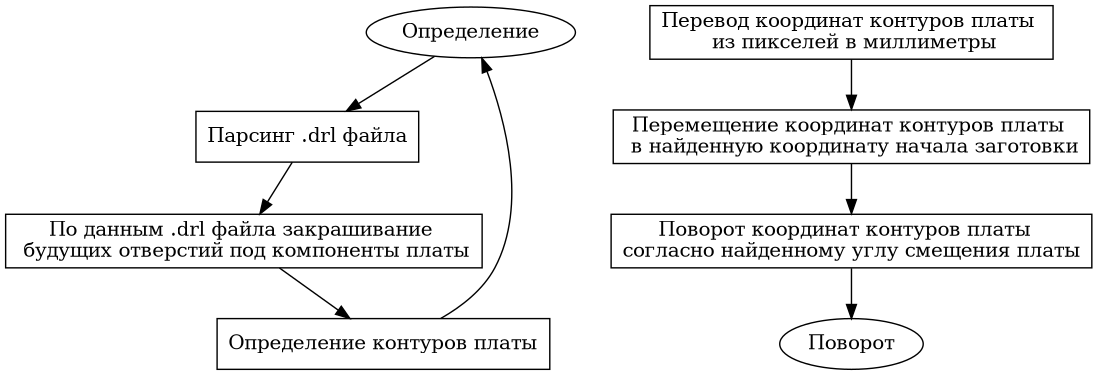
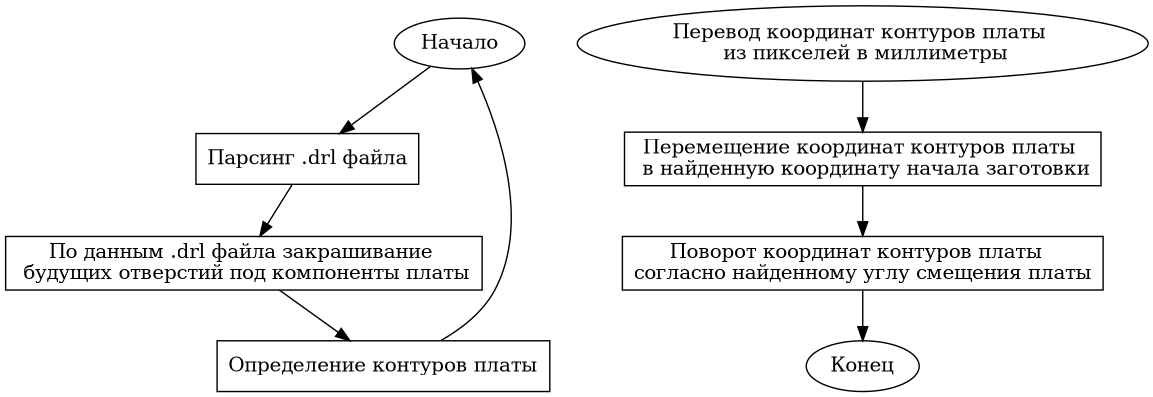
(471, 32) -> (460, 44)
(851, 32) -> (863, 44)
(851, 344) -> (863, 366)
